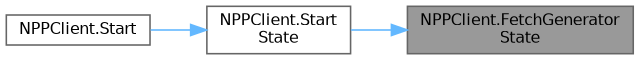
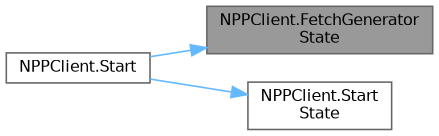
(371, 30) -> (171, 53)
